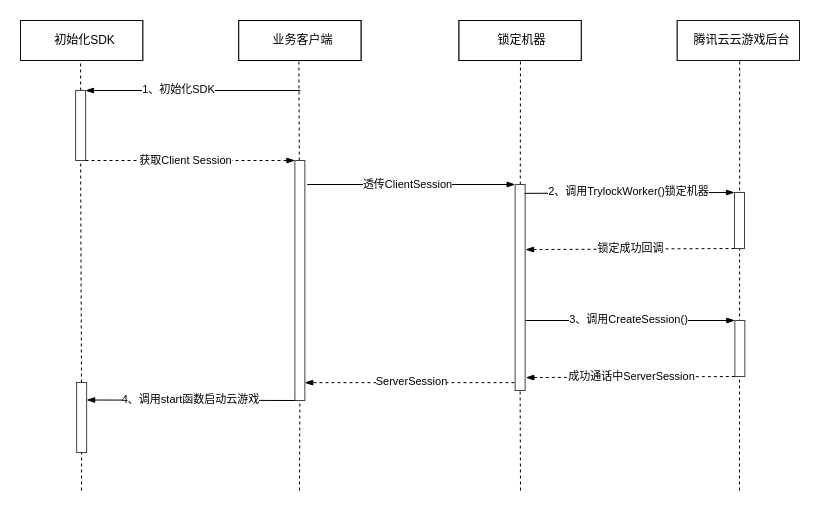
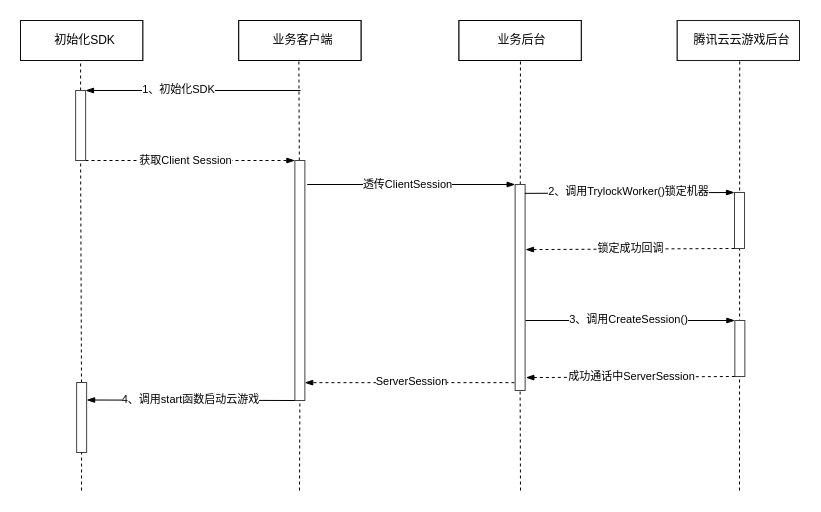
(522, 41) -> (522, 41)
